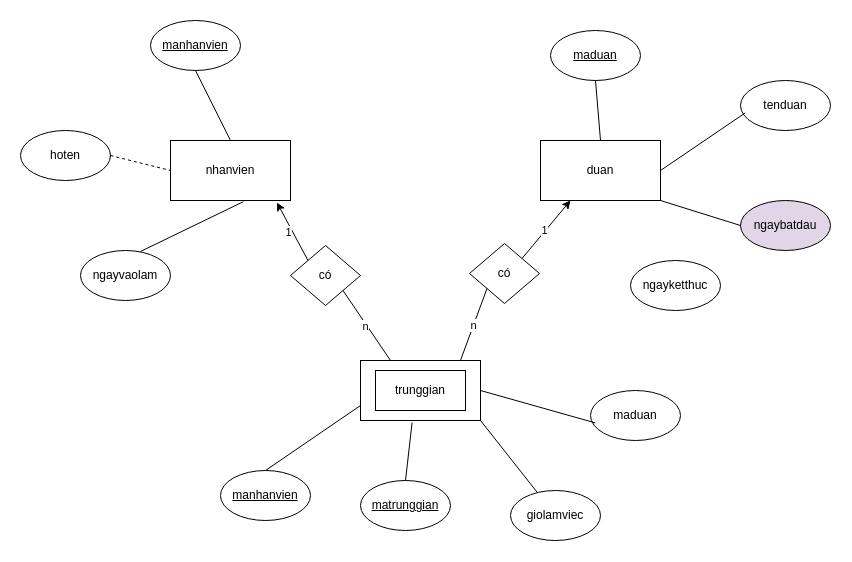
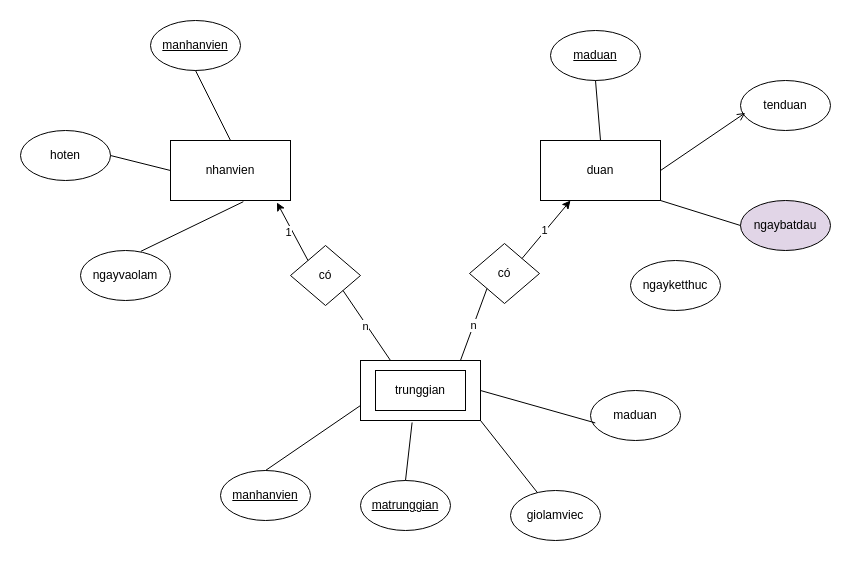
(741, 116) -> (740, 116)
(140, 163) -> (140, 163)
